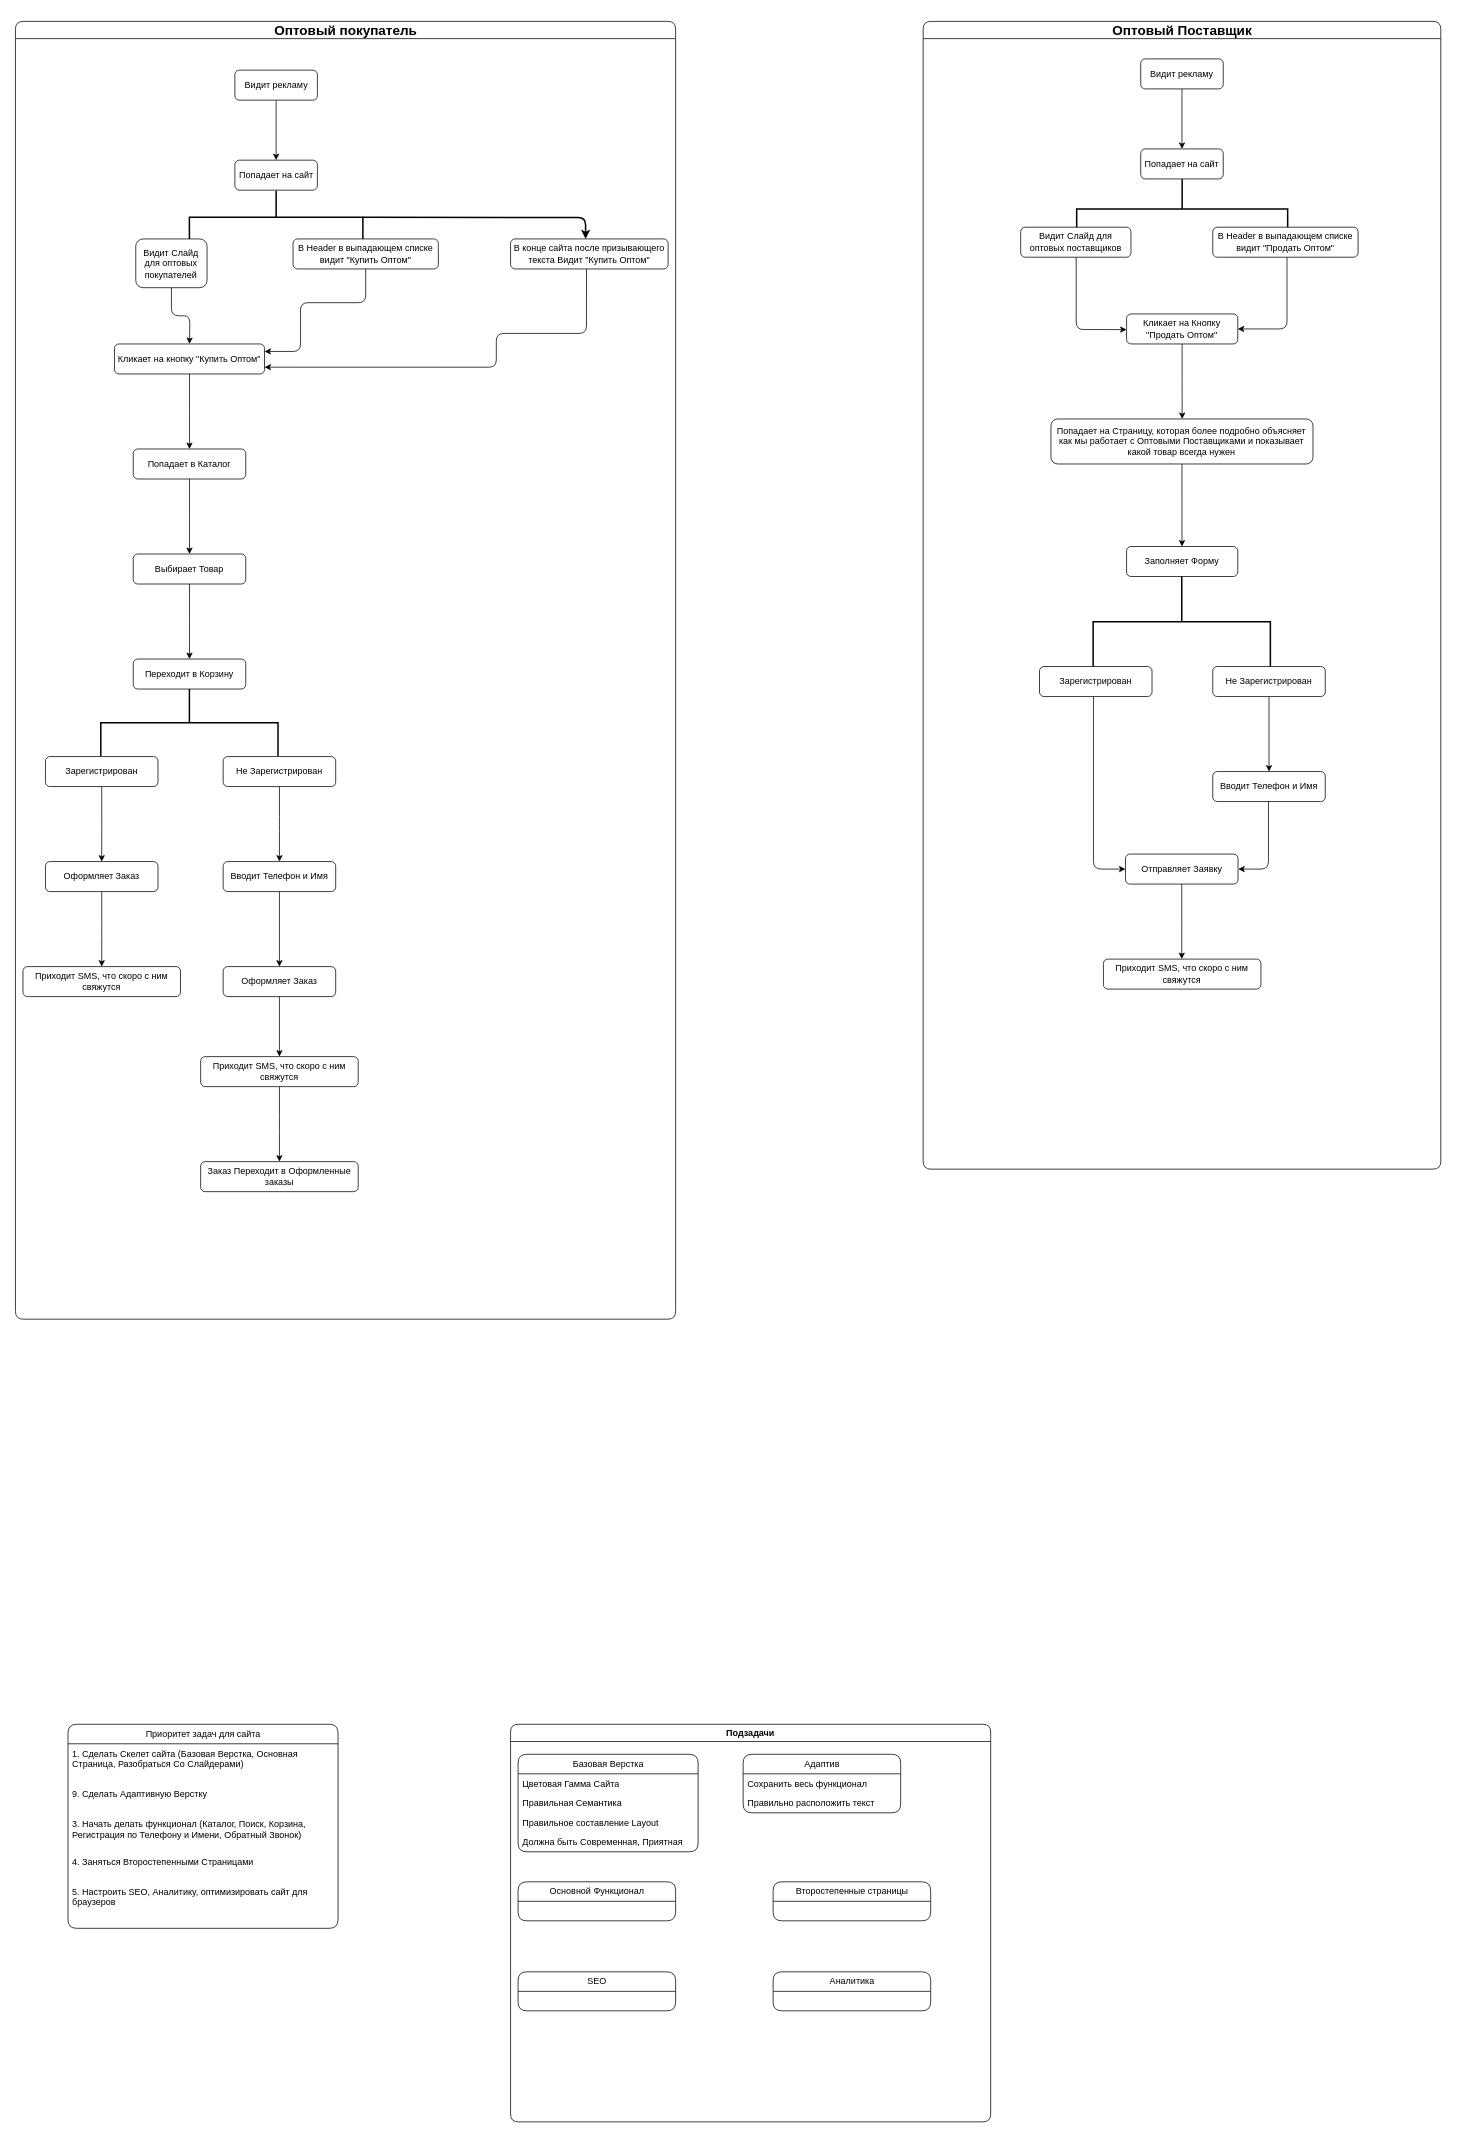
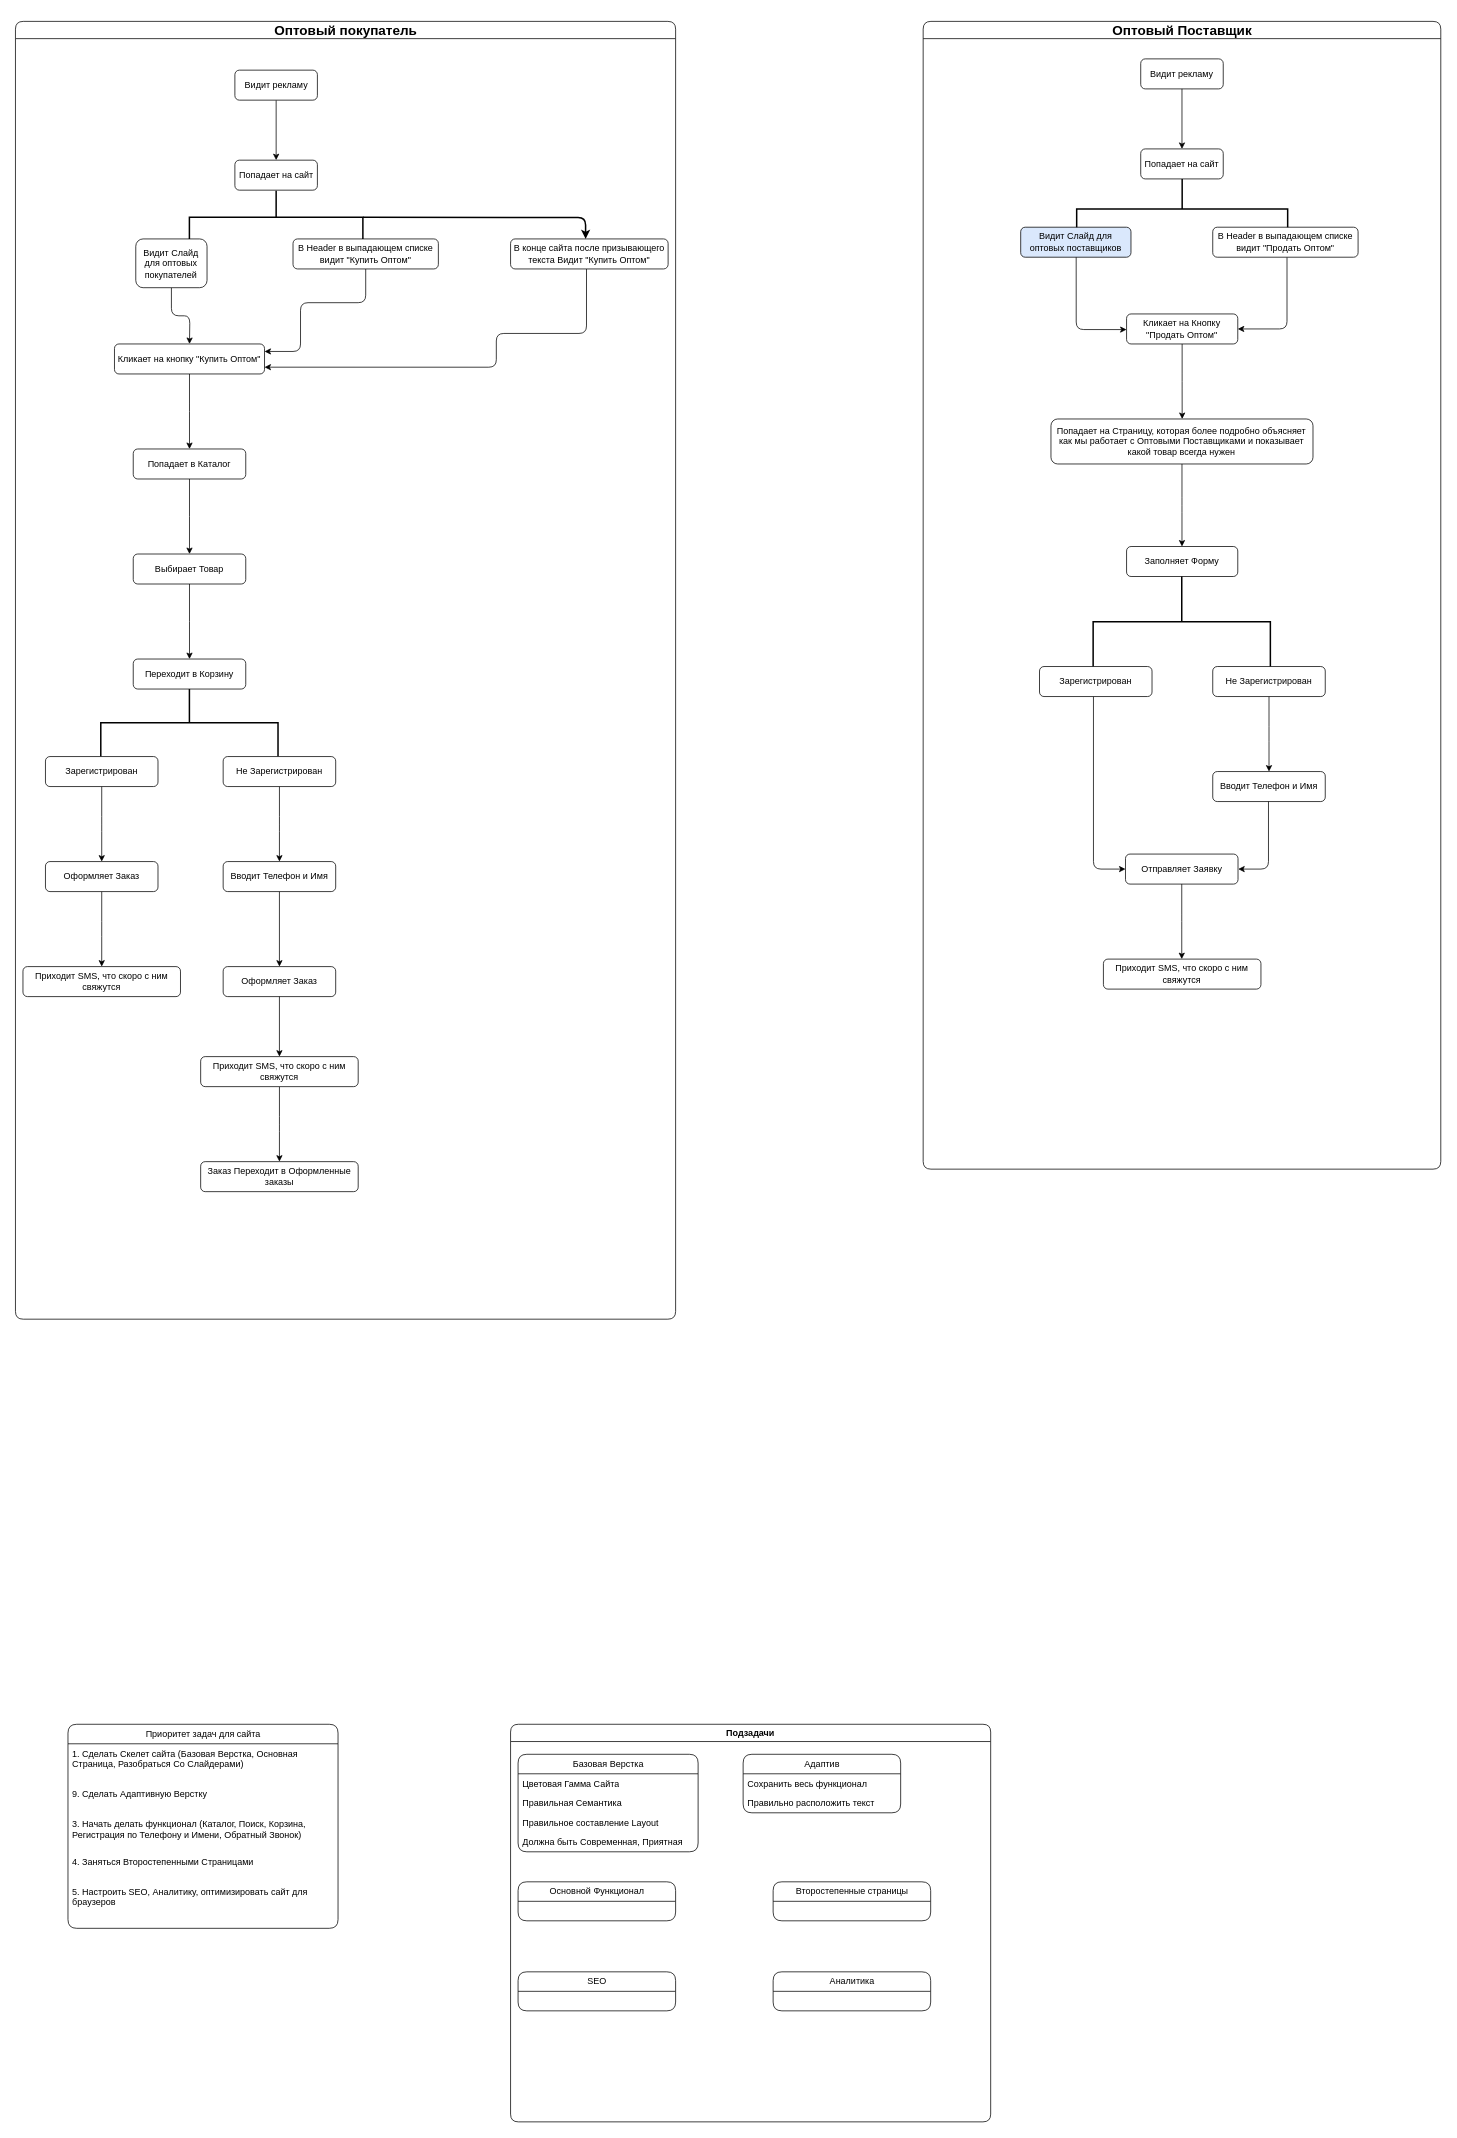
(1076, 242) -> (1076, 242)
